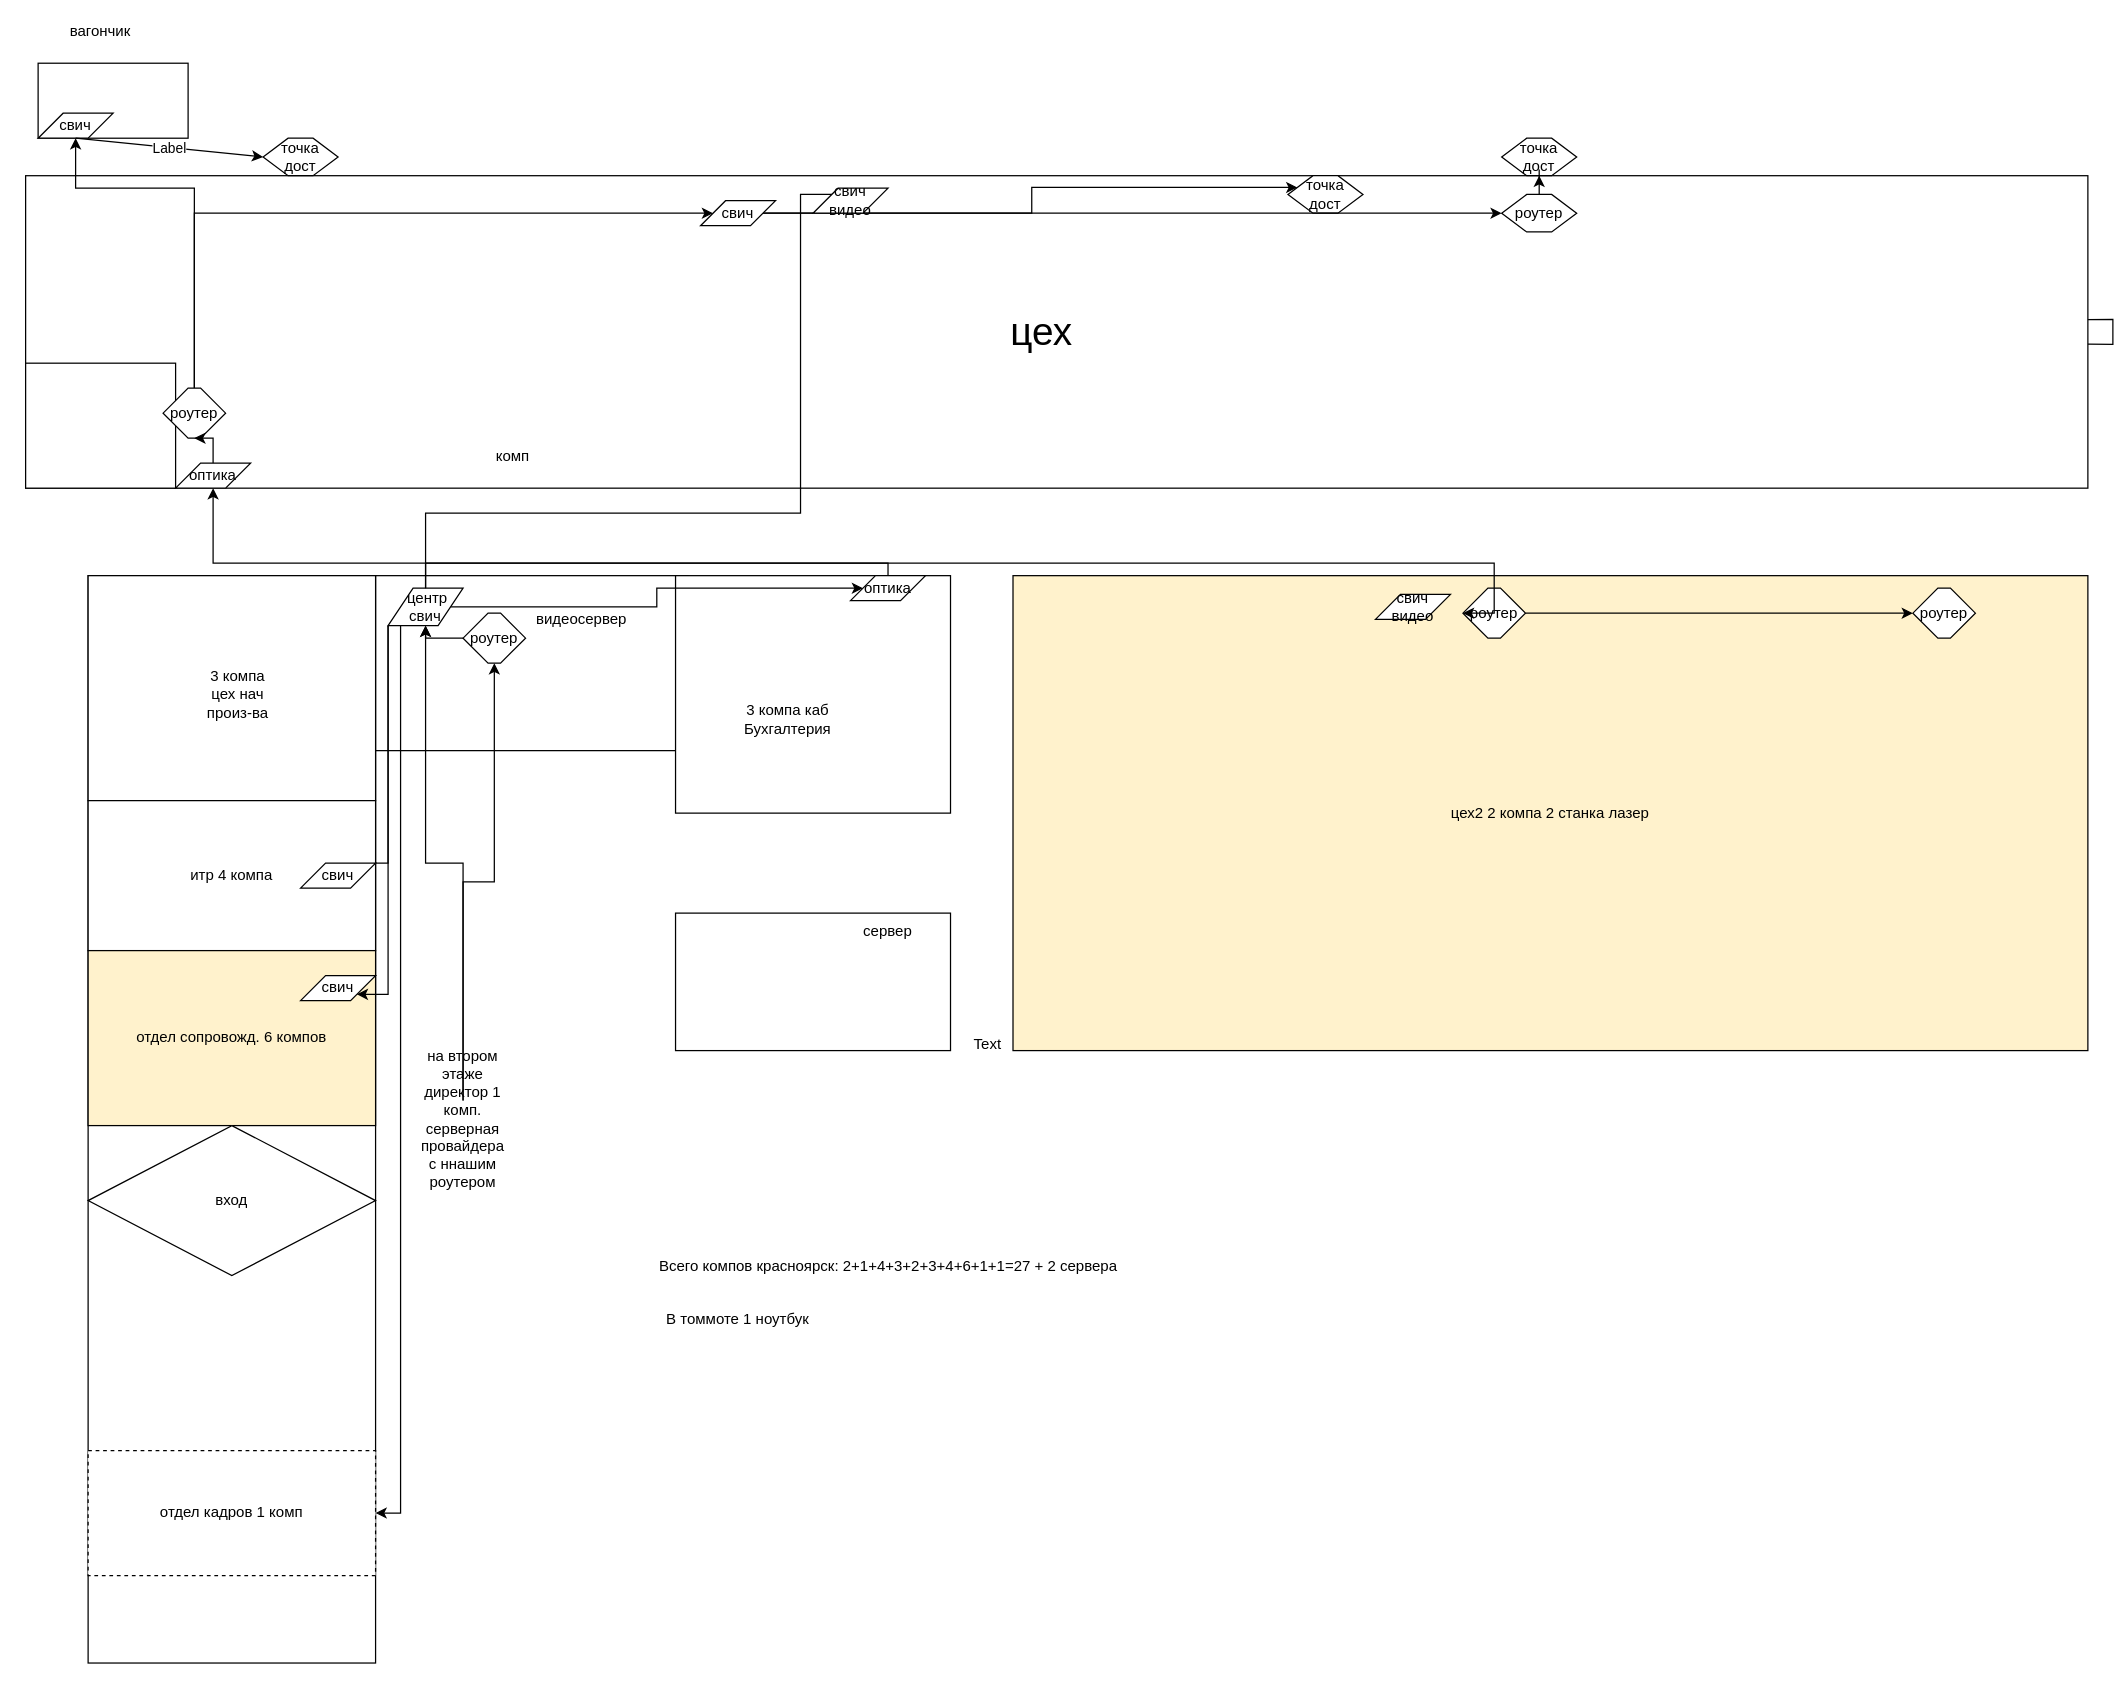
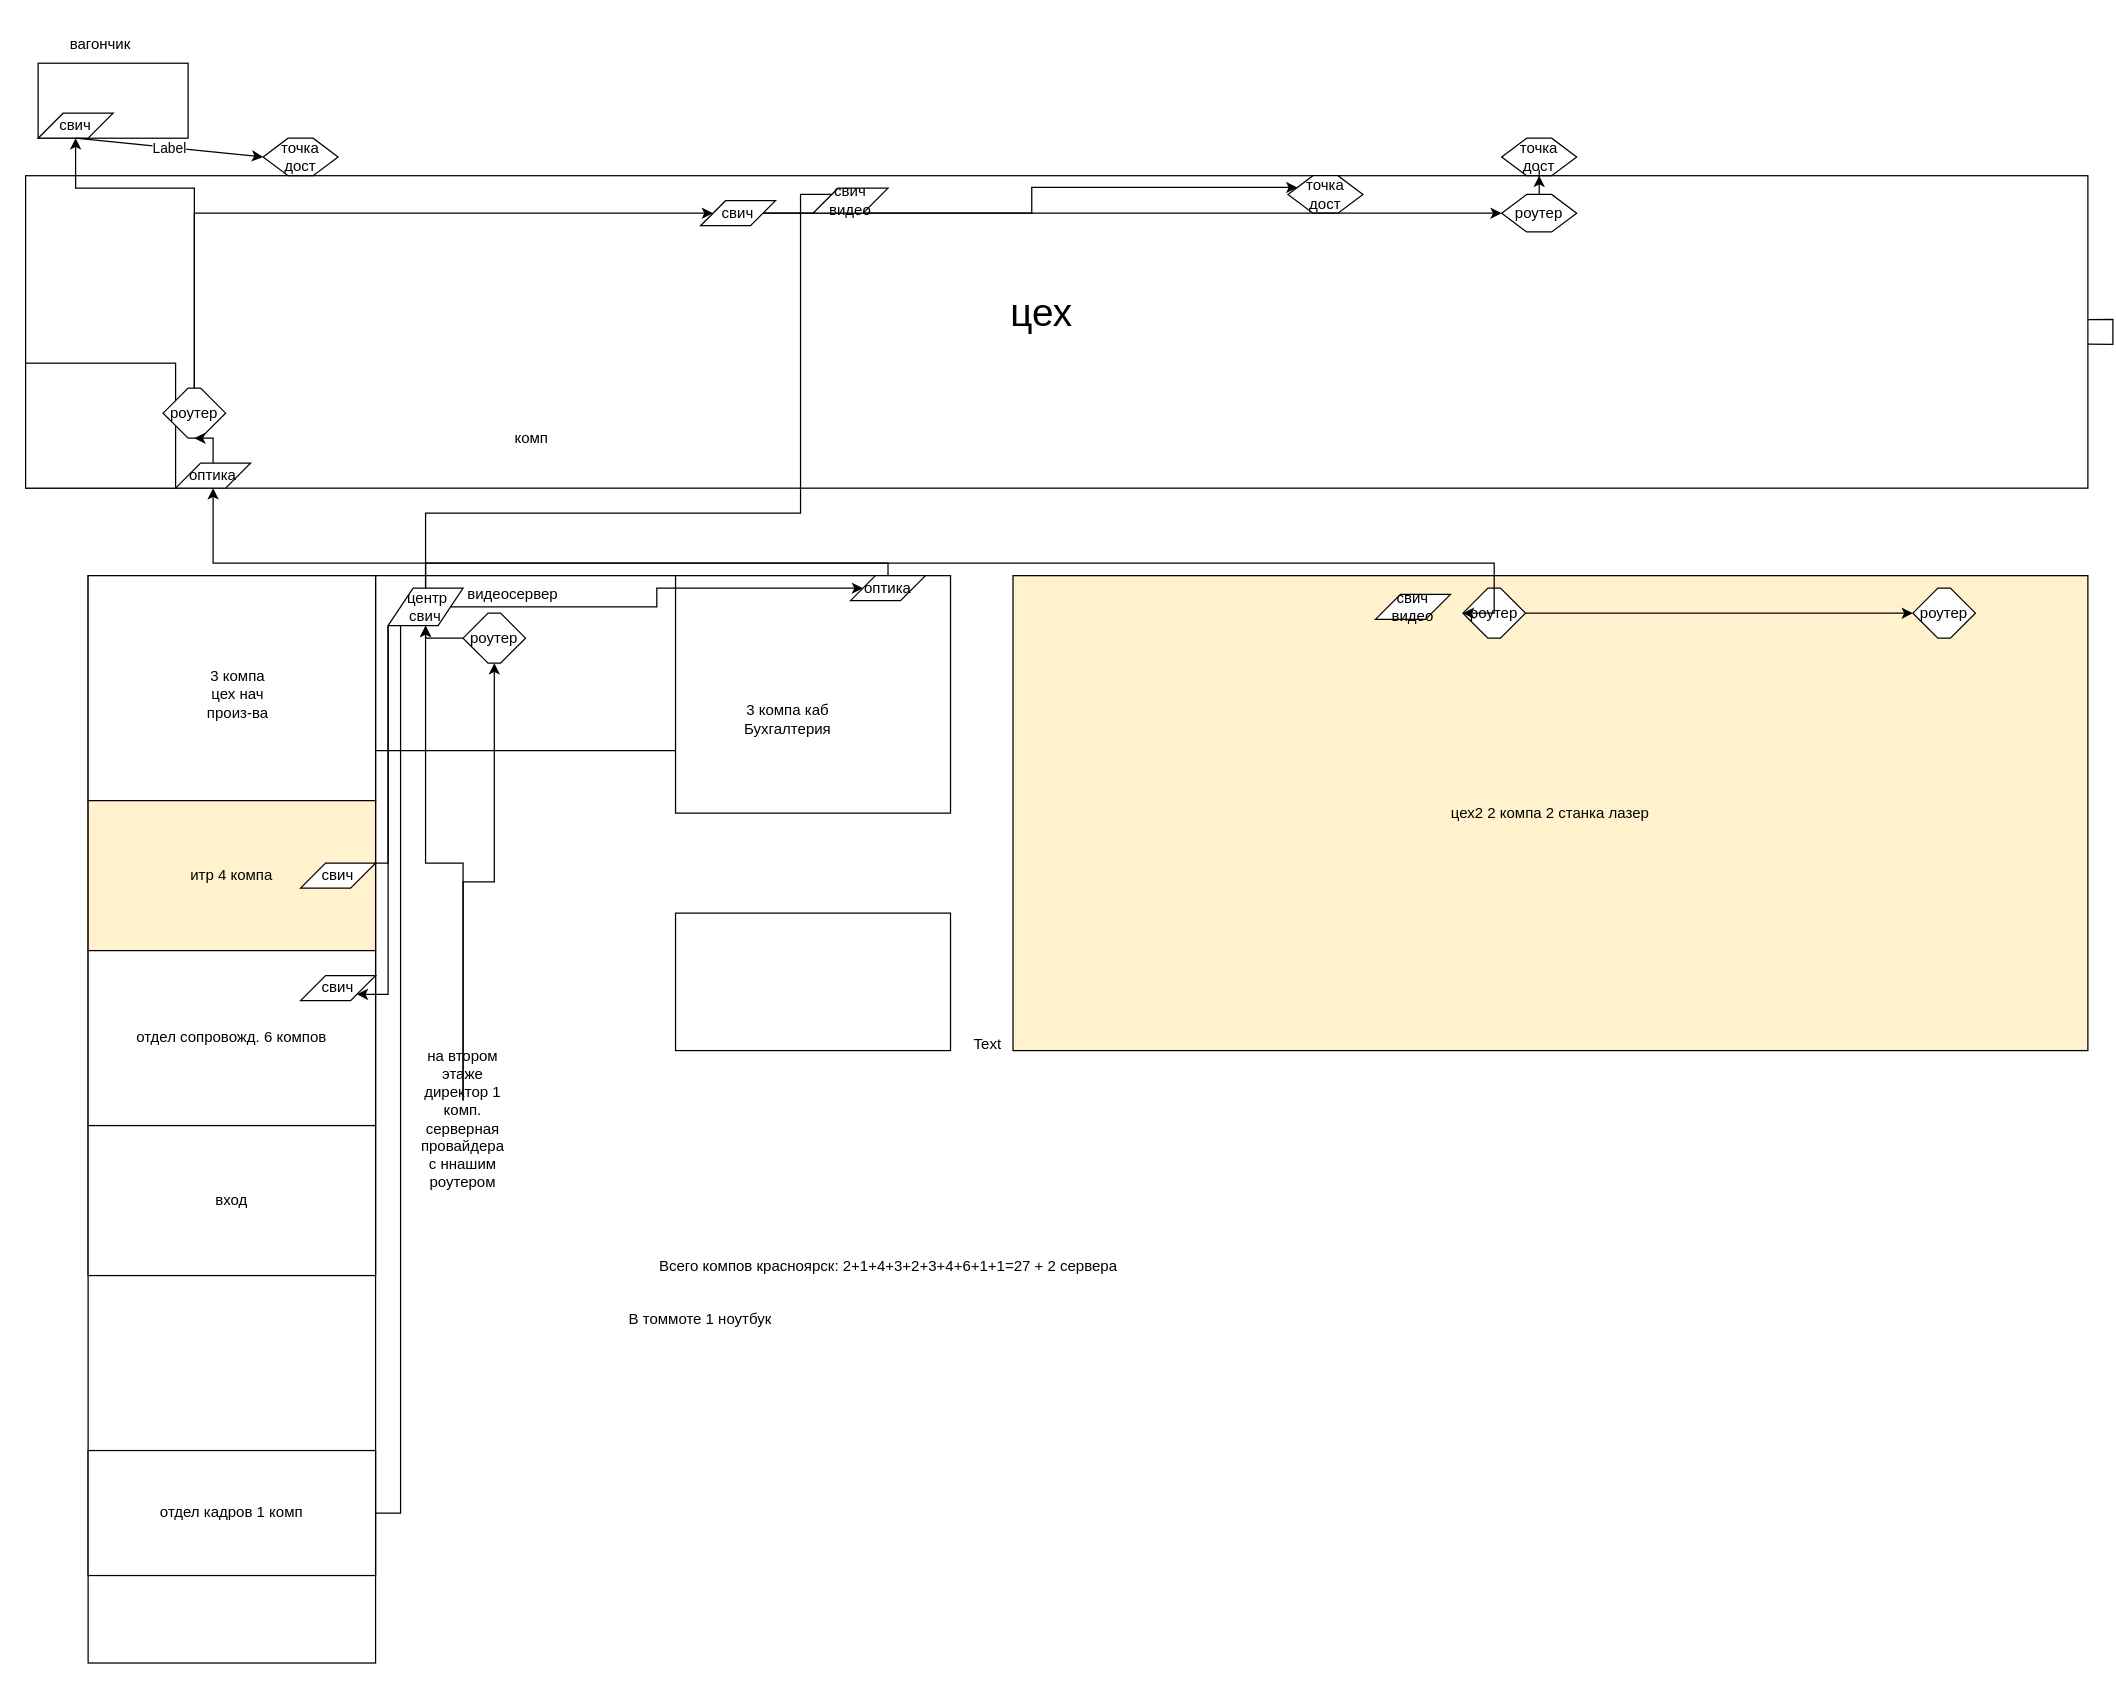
(101, 32) -> (101, 44)
(1042, 332) -> (1042, 313)
(513, 457) -> (532, 438)
(582, 619) -> (513, 594)
(232, 876) -> (232, 876)
(888, 932) -> none
(232, 1038) -> (232, 1038)
(232, 1201) -> (232, 1201)
(738, 1319) -> (701, 1319)
(232, 1513) -> (232, 1513)
(385, 1513) -> (381, 1513)
